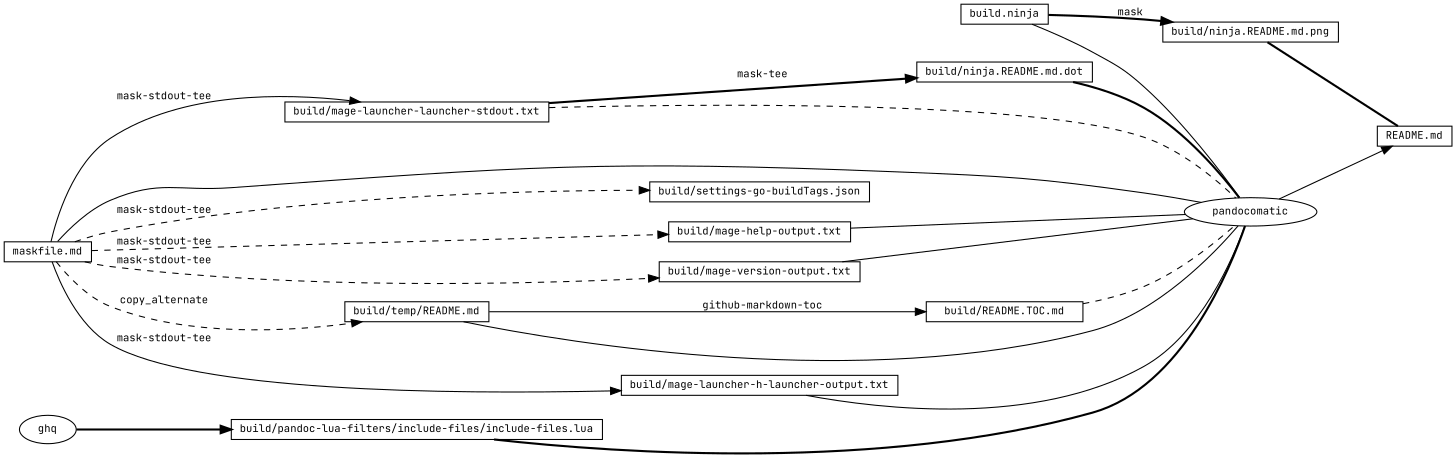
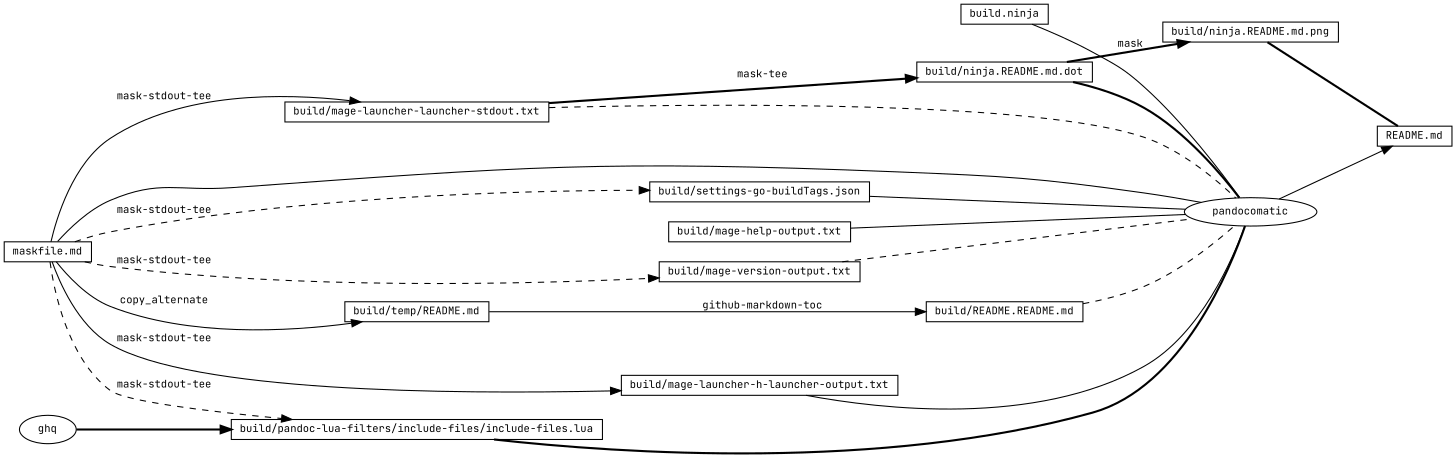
(1105, 17) -> (1122, 53)
(1017, 240) -> (1017, 240)
(375, 243) -> (124, 396)
(1005, 312) -> (1005, 312)
(194, 326) -> (194, 326)
(869, 359) -> (1028, 203)
